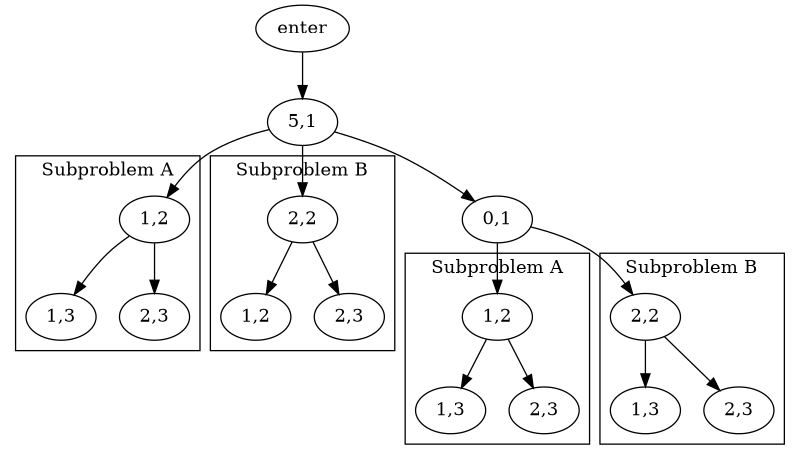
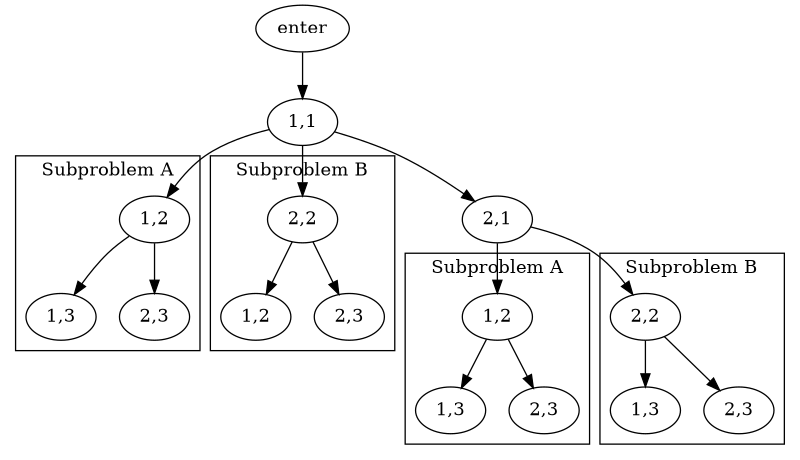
(303, 122) -> (303, 122)
(497, 219) -> (497, 219)
